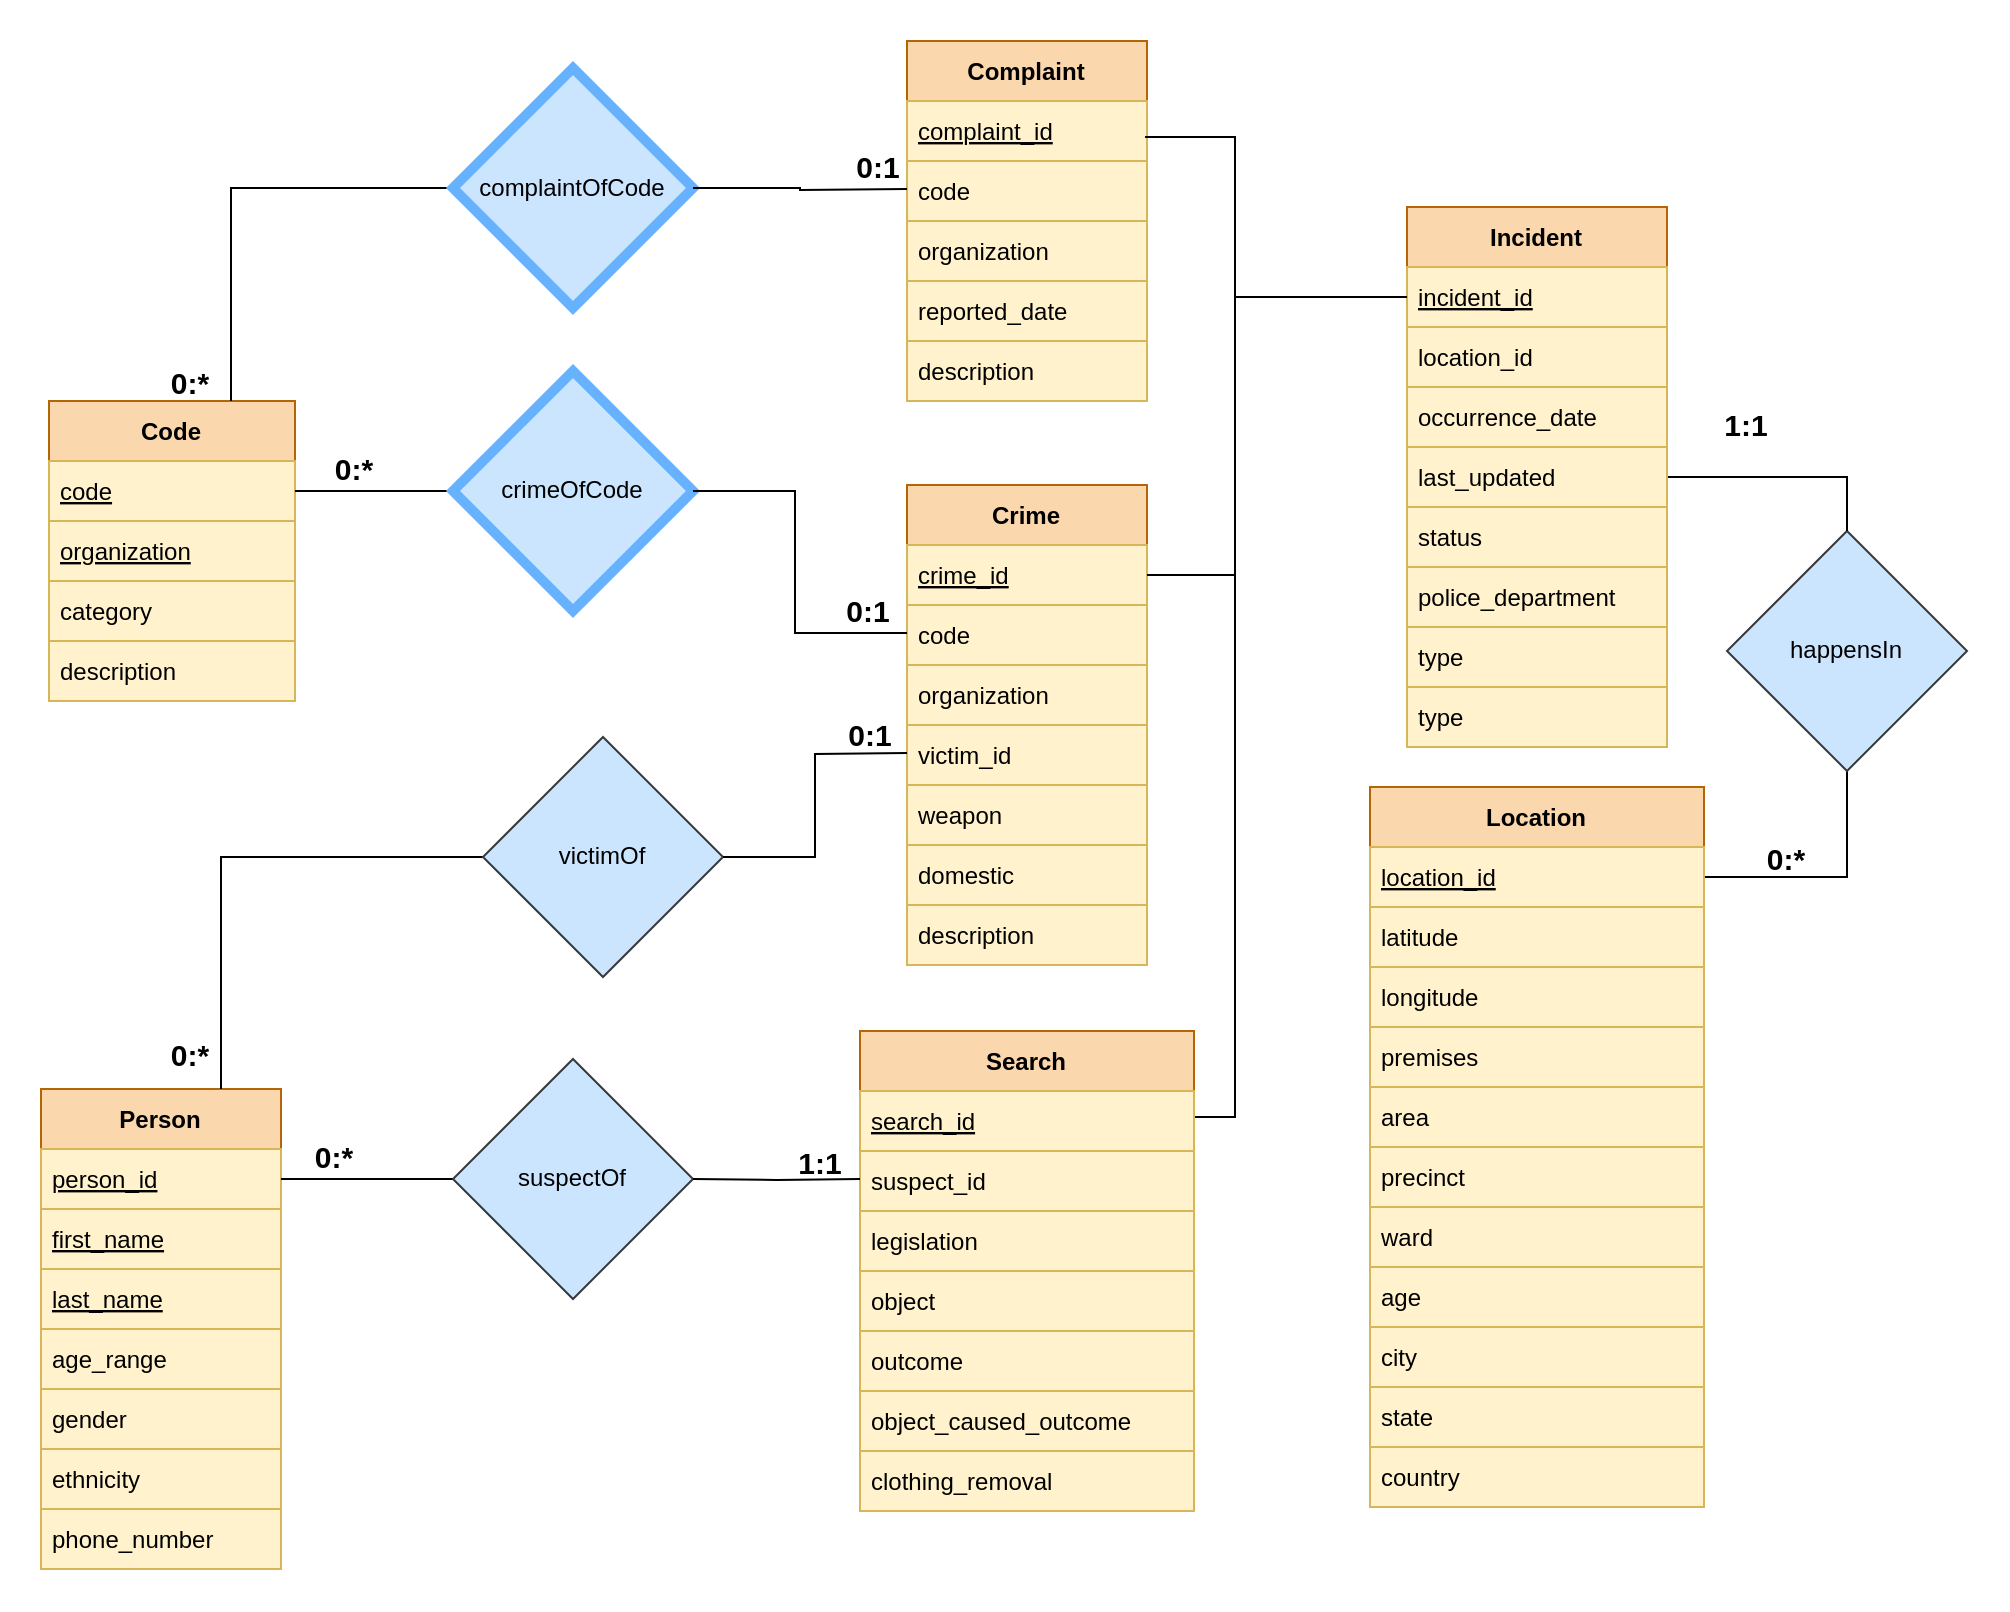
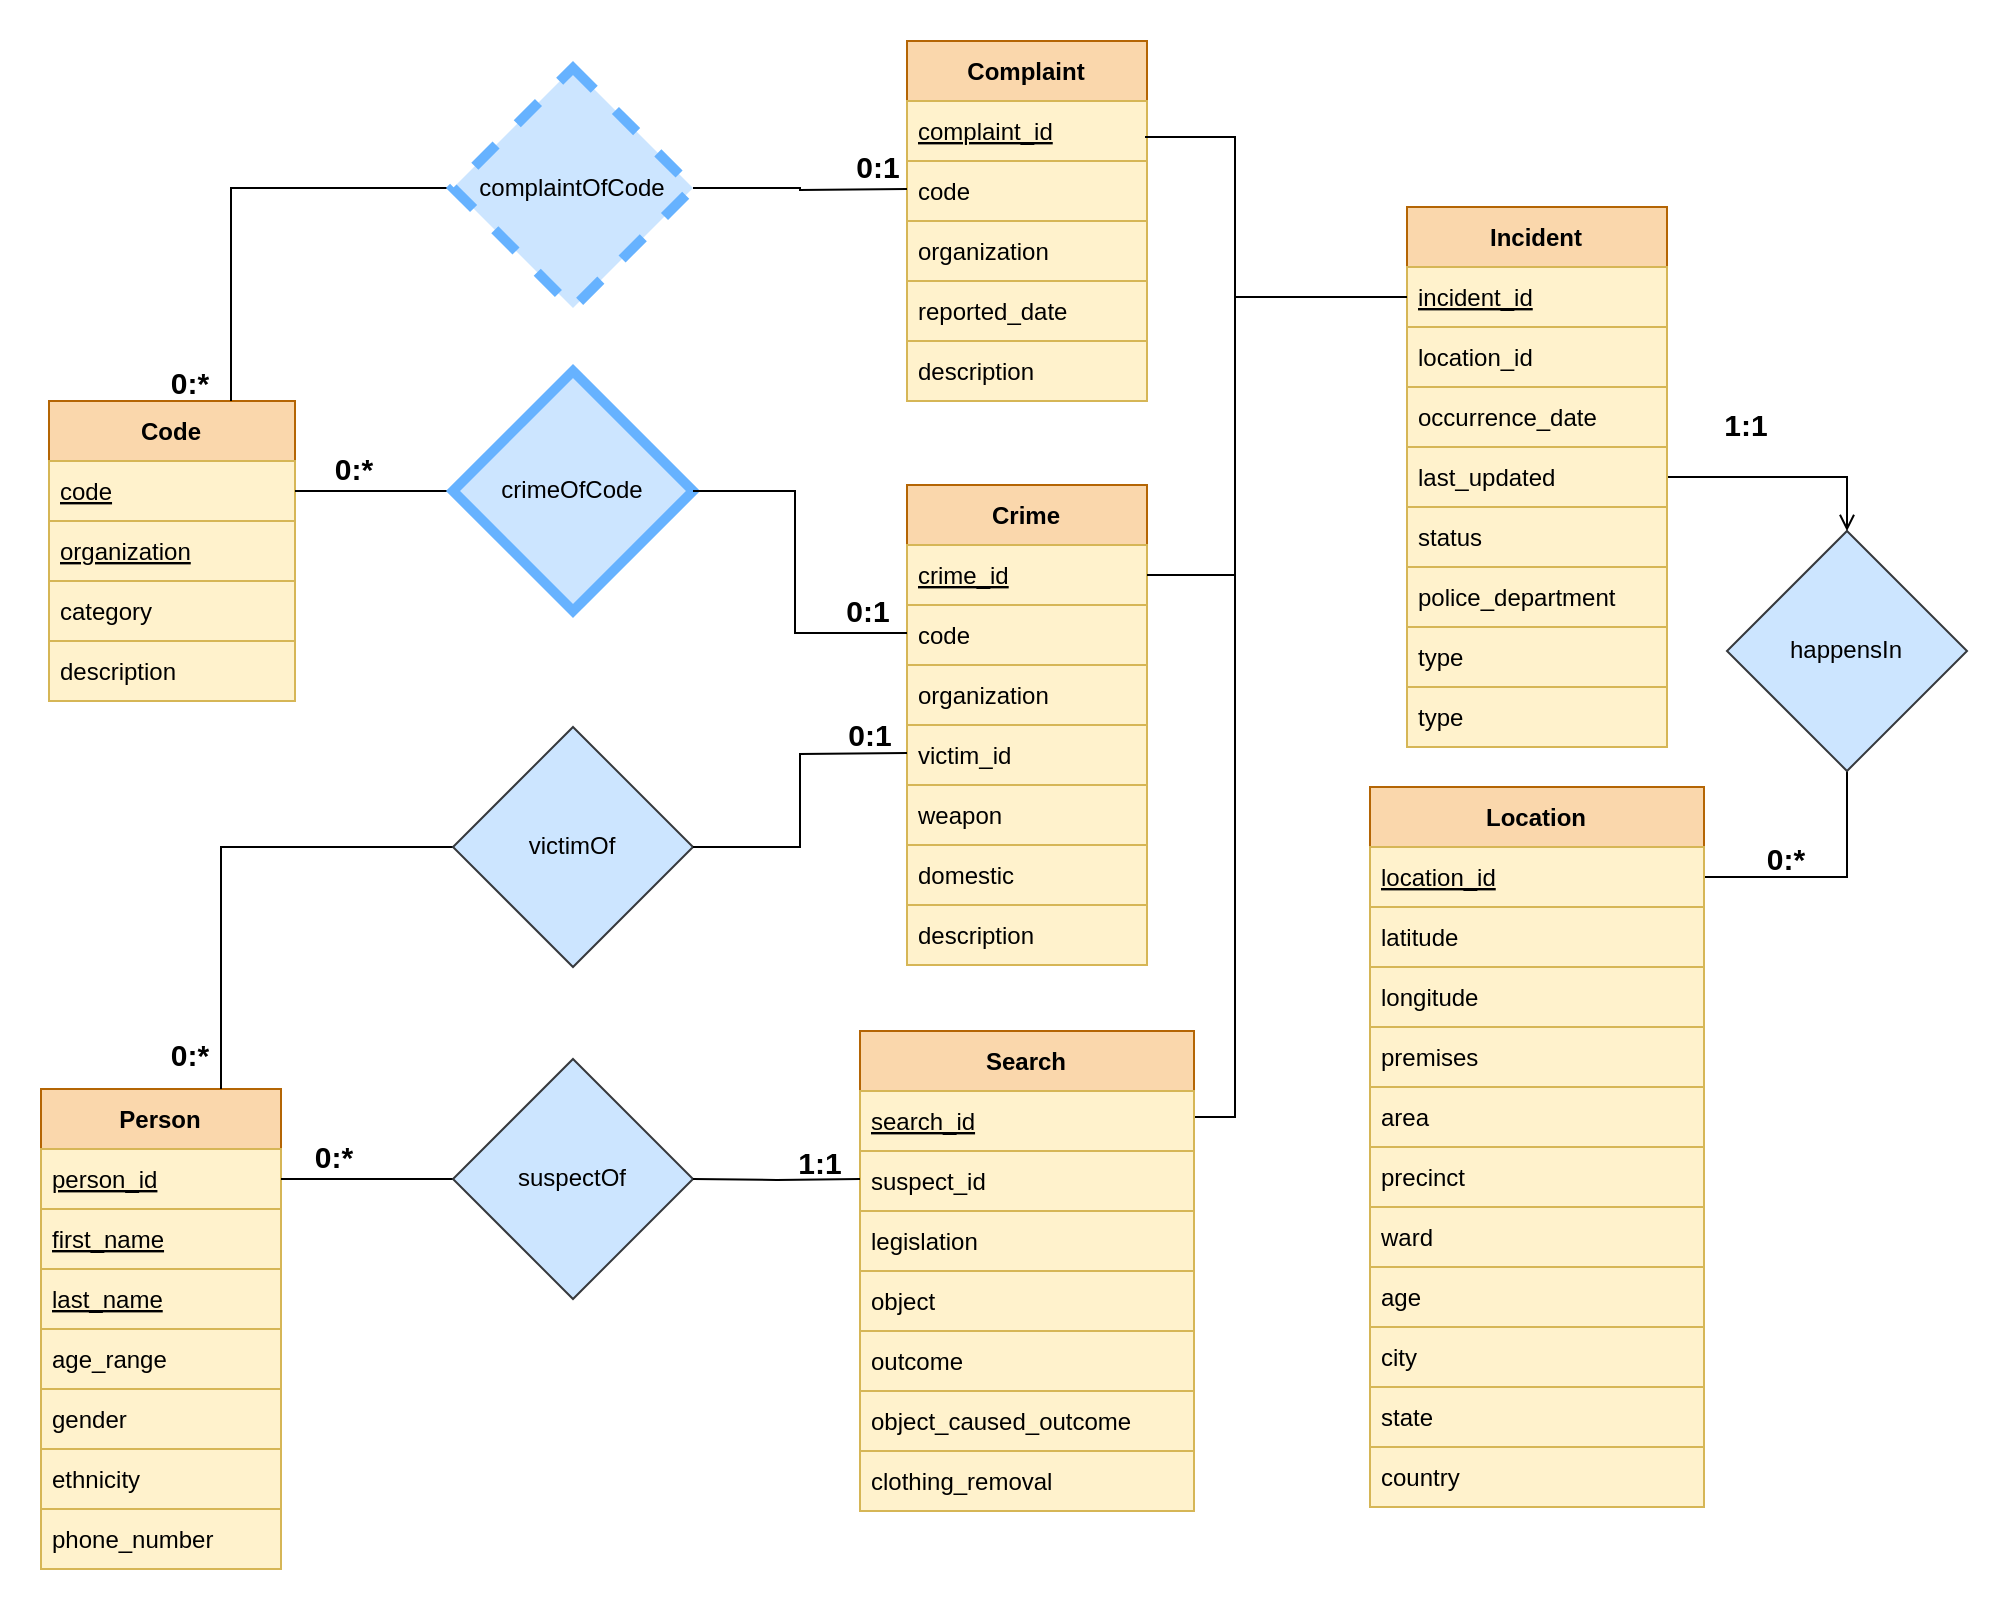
(573, 188) -> (573, 188)
(1847, 524) -> (1847, 522)
(603, 857) -> (573, 847)
